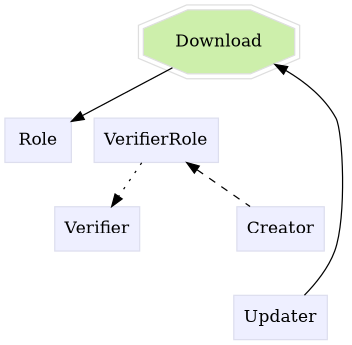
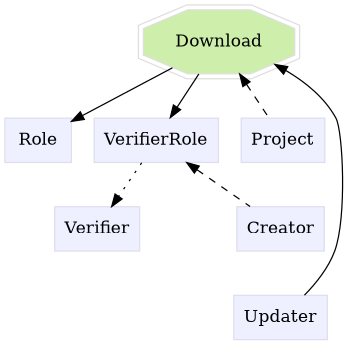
none -> (188, 91)
none -> (283, 140)
